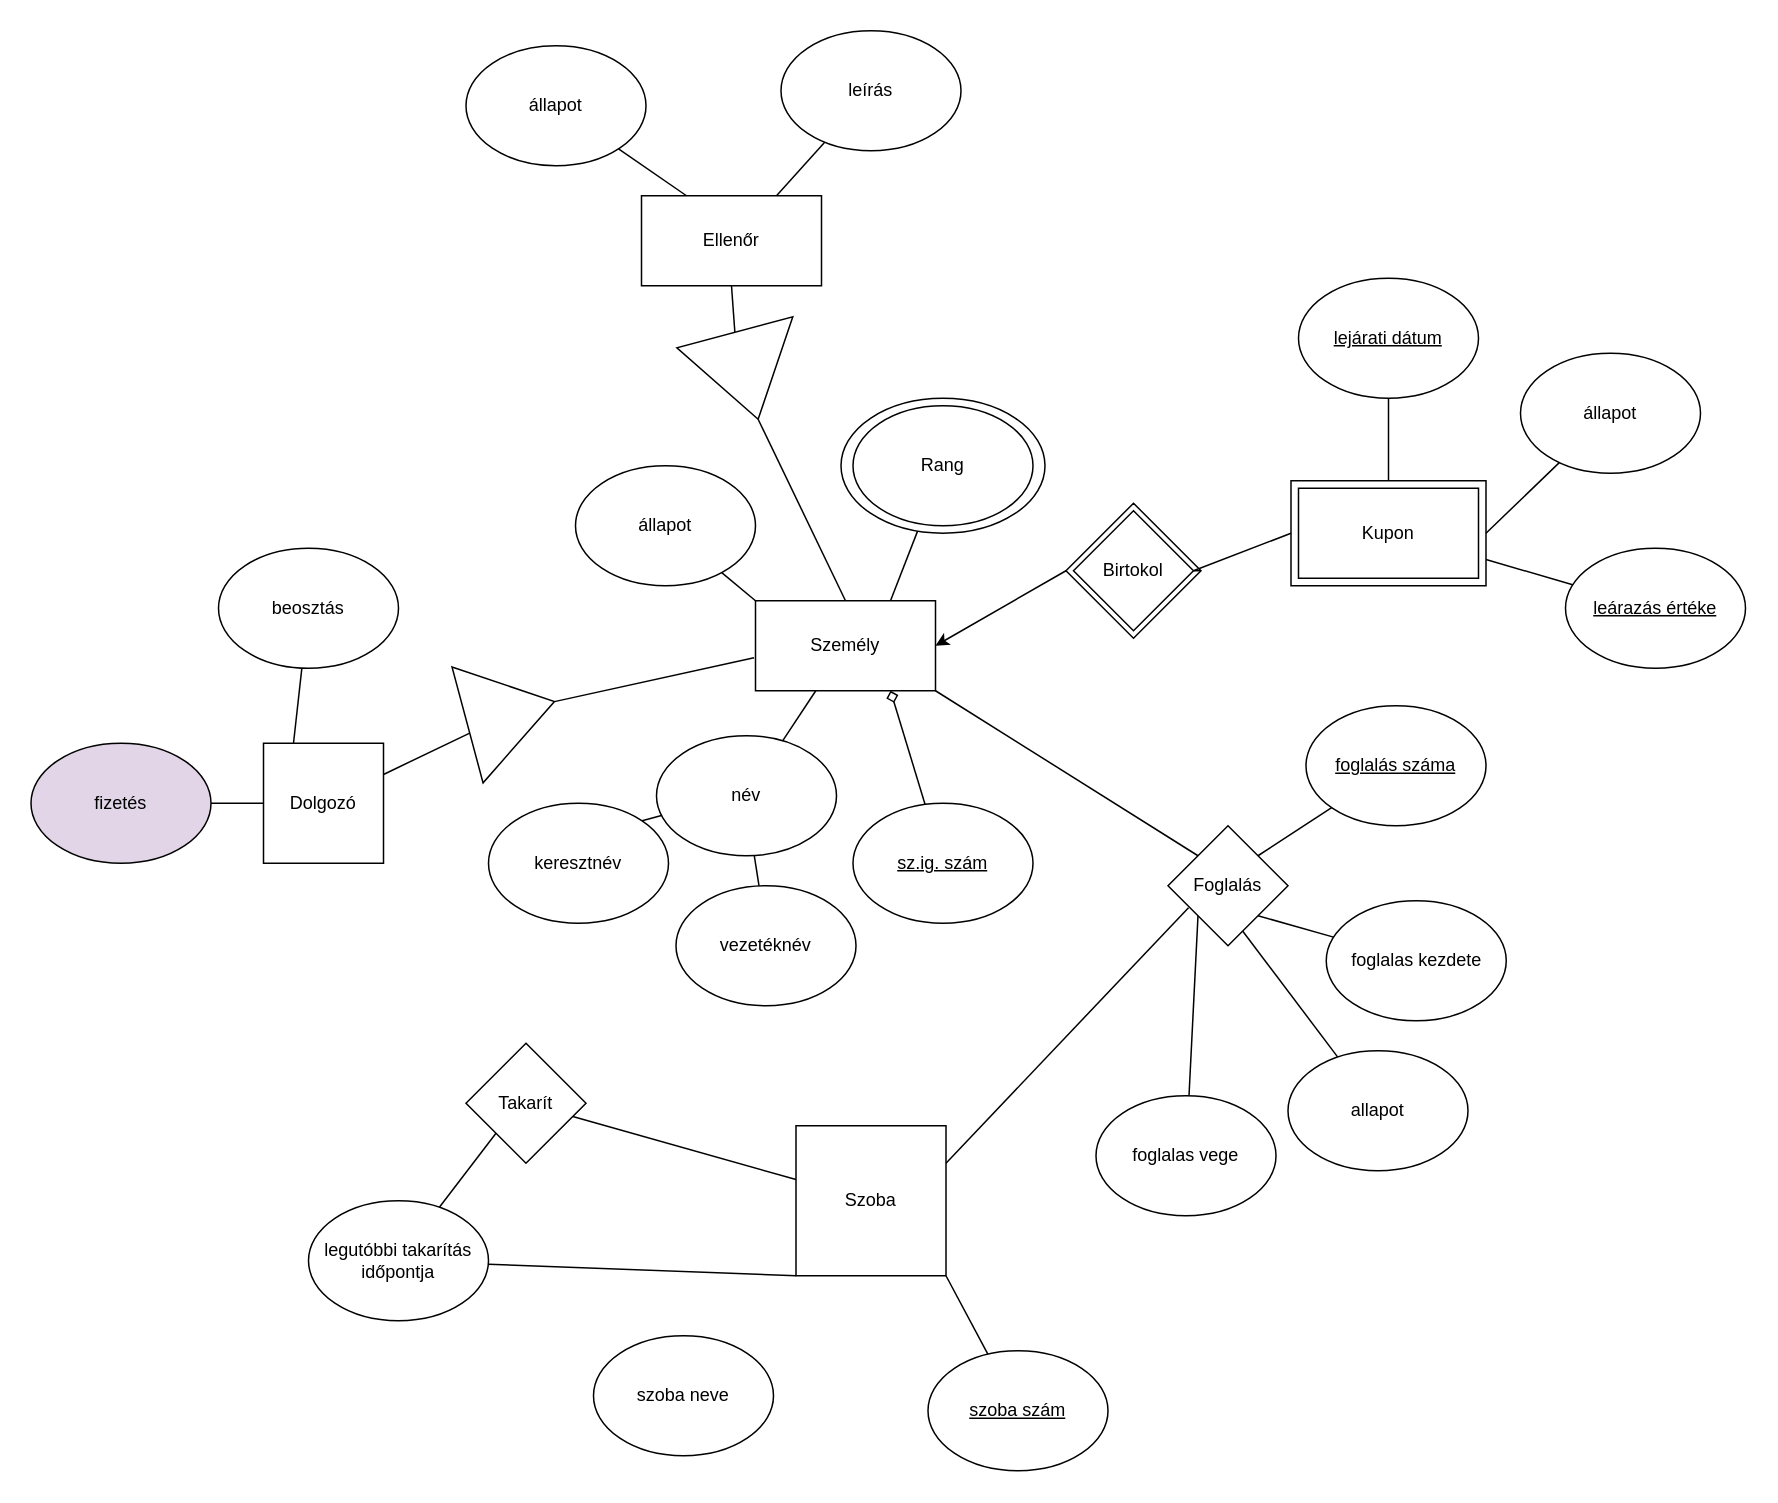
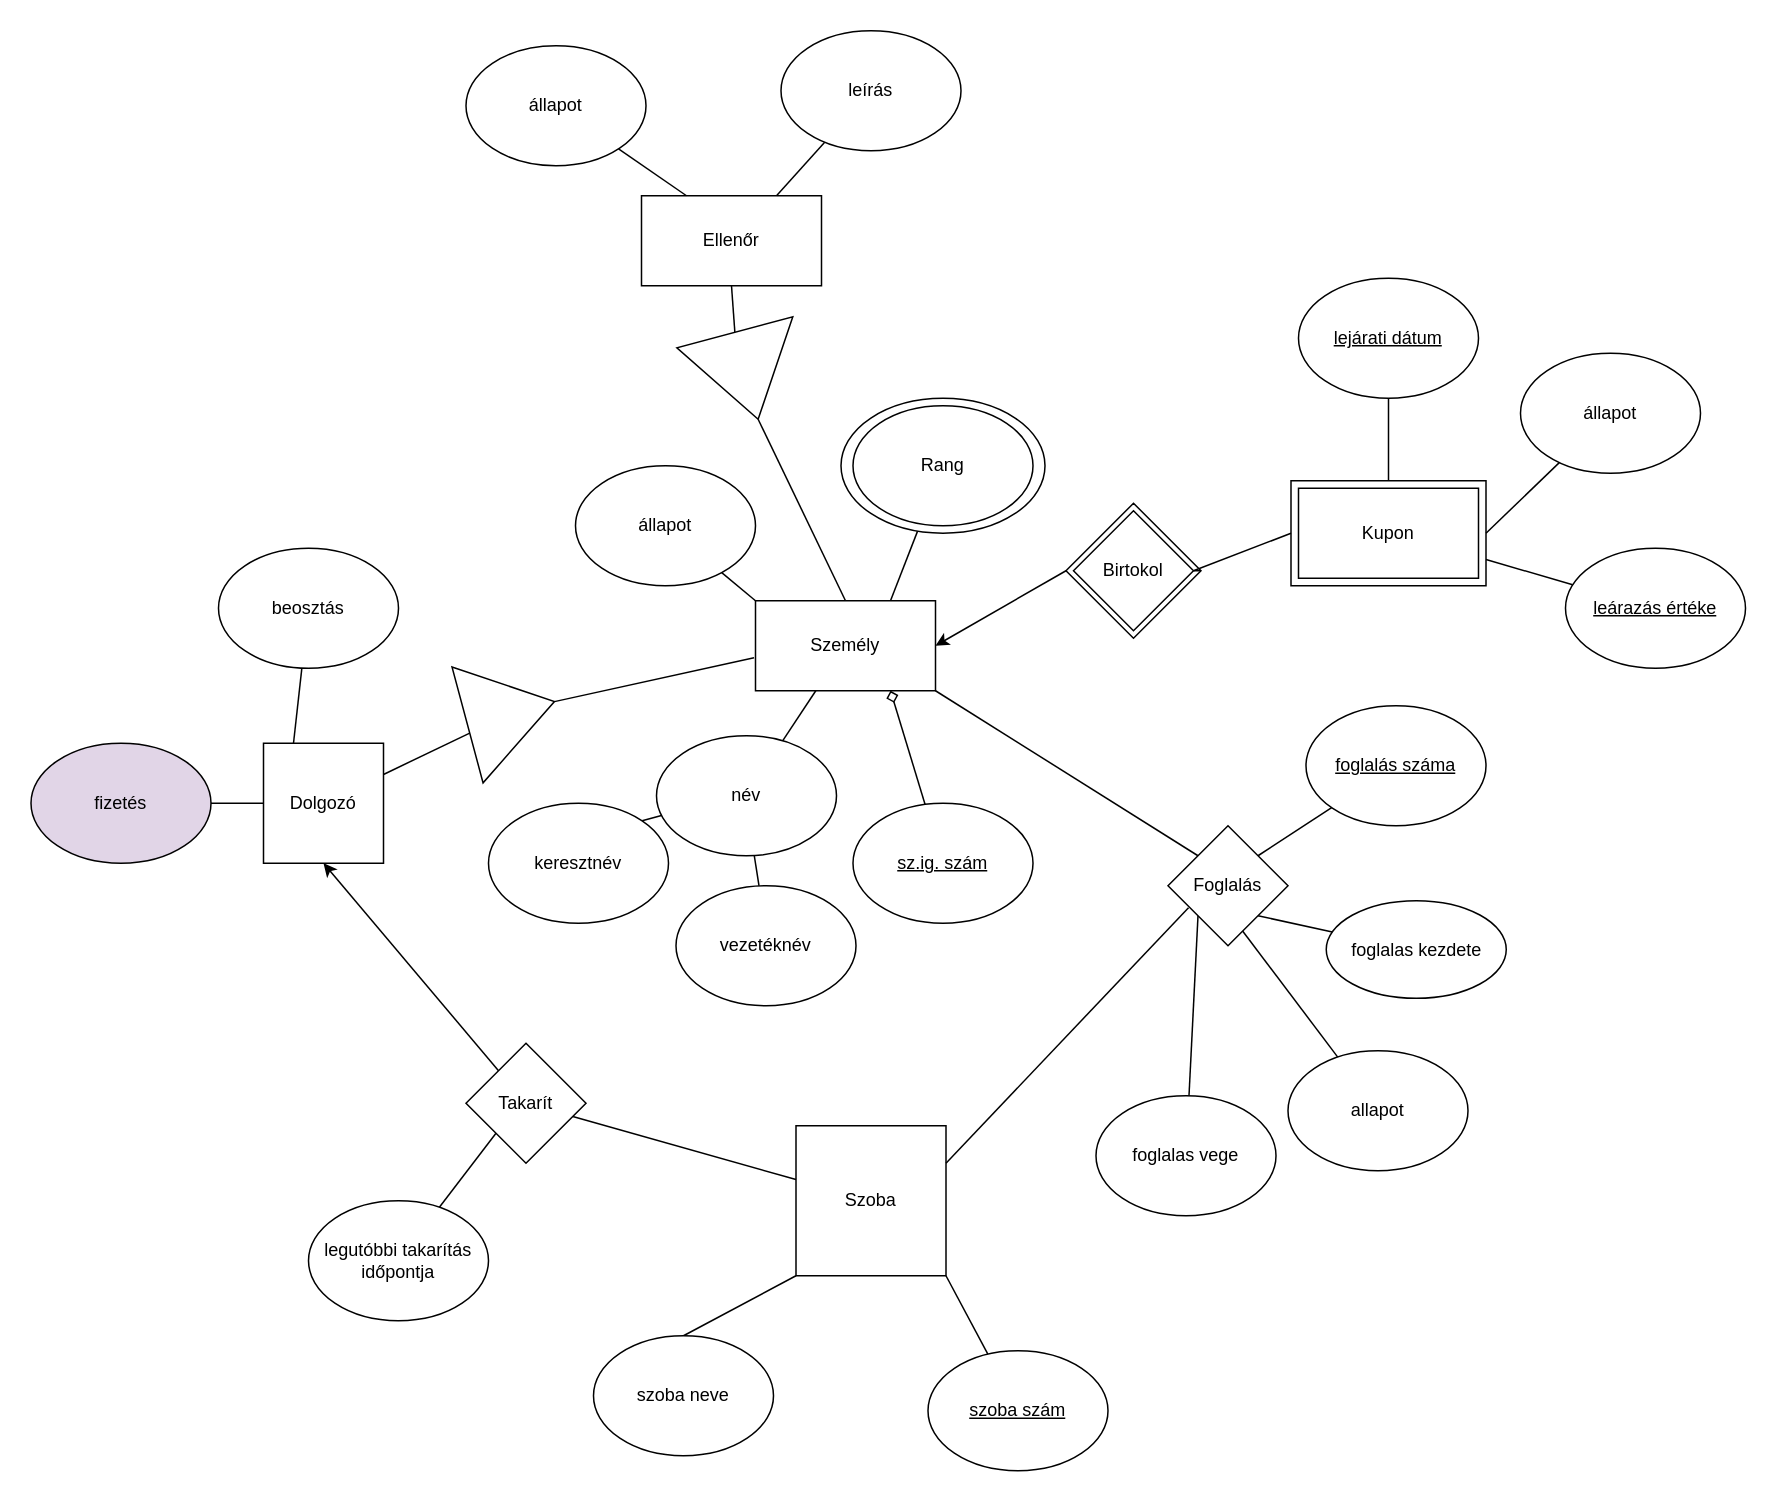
(1416, 961) -> (1416, 950)
none -> (414, 971)
(642, 1270) -> (740, 1306)
